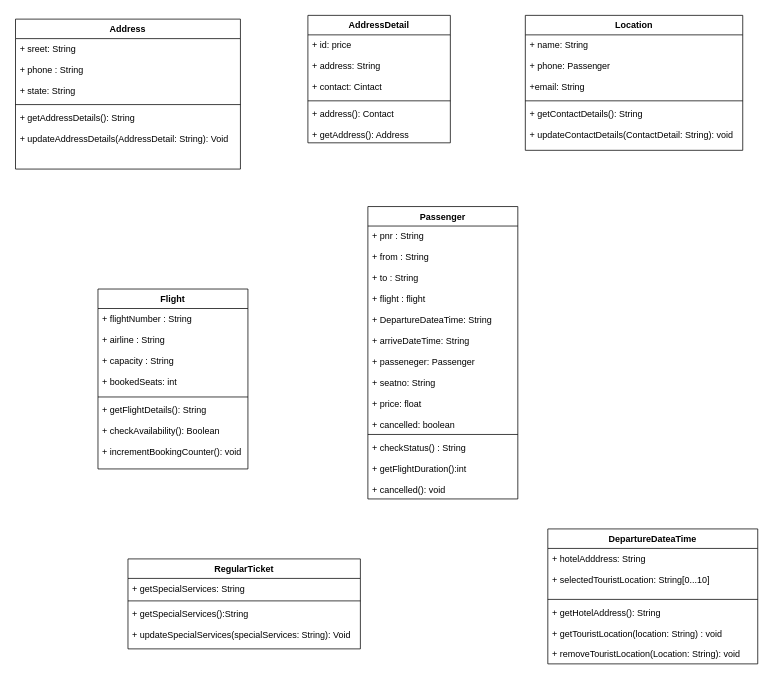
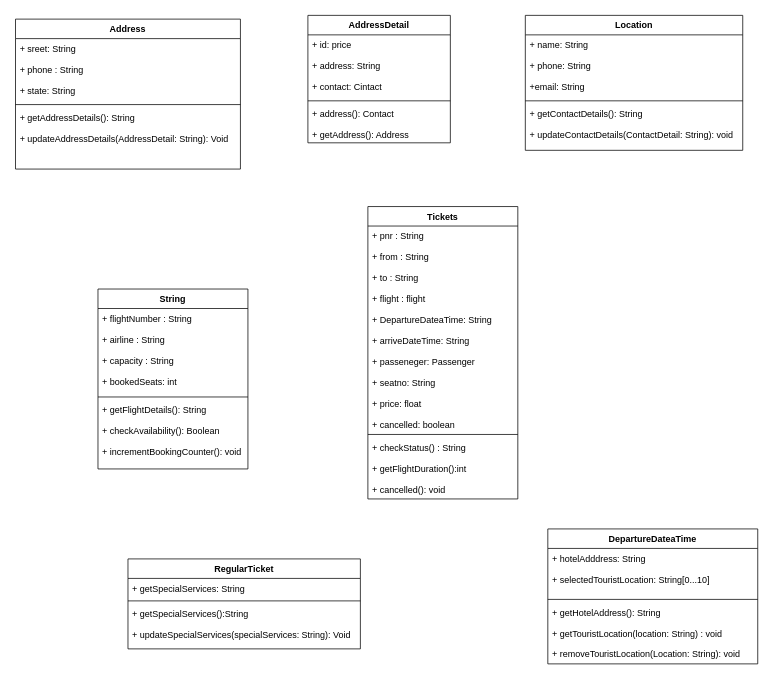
(560, 45) -> (560, 45)
(443, 217) -> (443, 217)
(173, 299) -> (173, 299)
